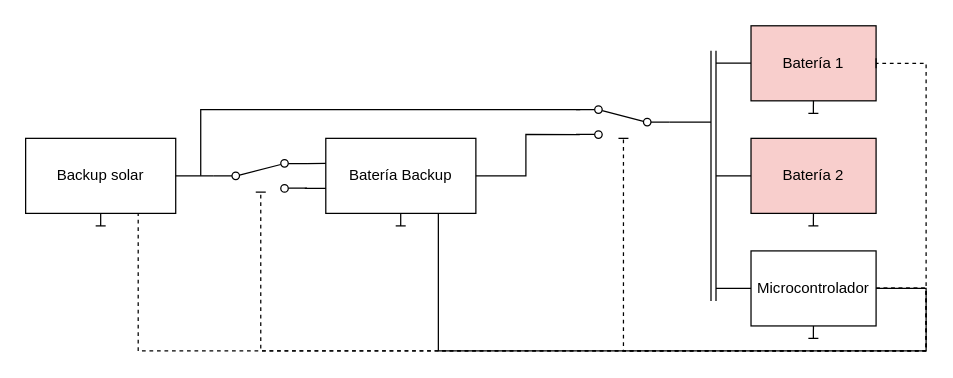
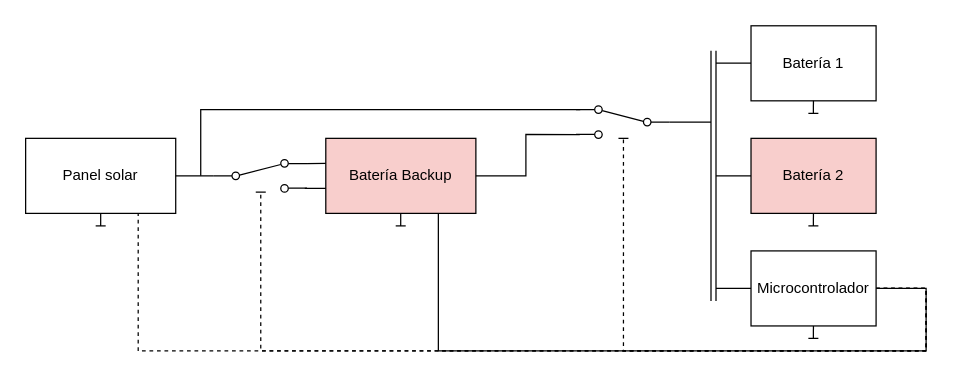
(813, 63) -> (813, 63)
(926, 150) -> none
(101, 176) -> (101, 176)
(401, 176) -> (401, 176)
